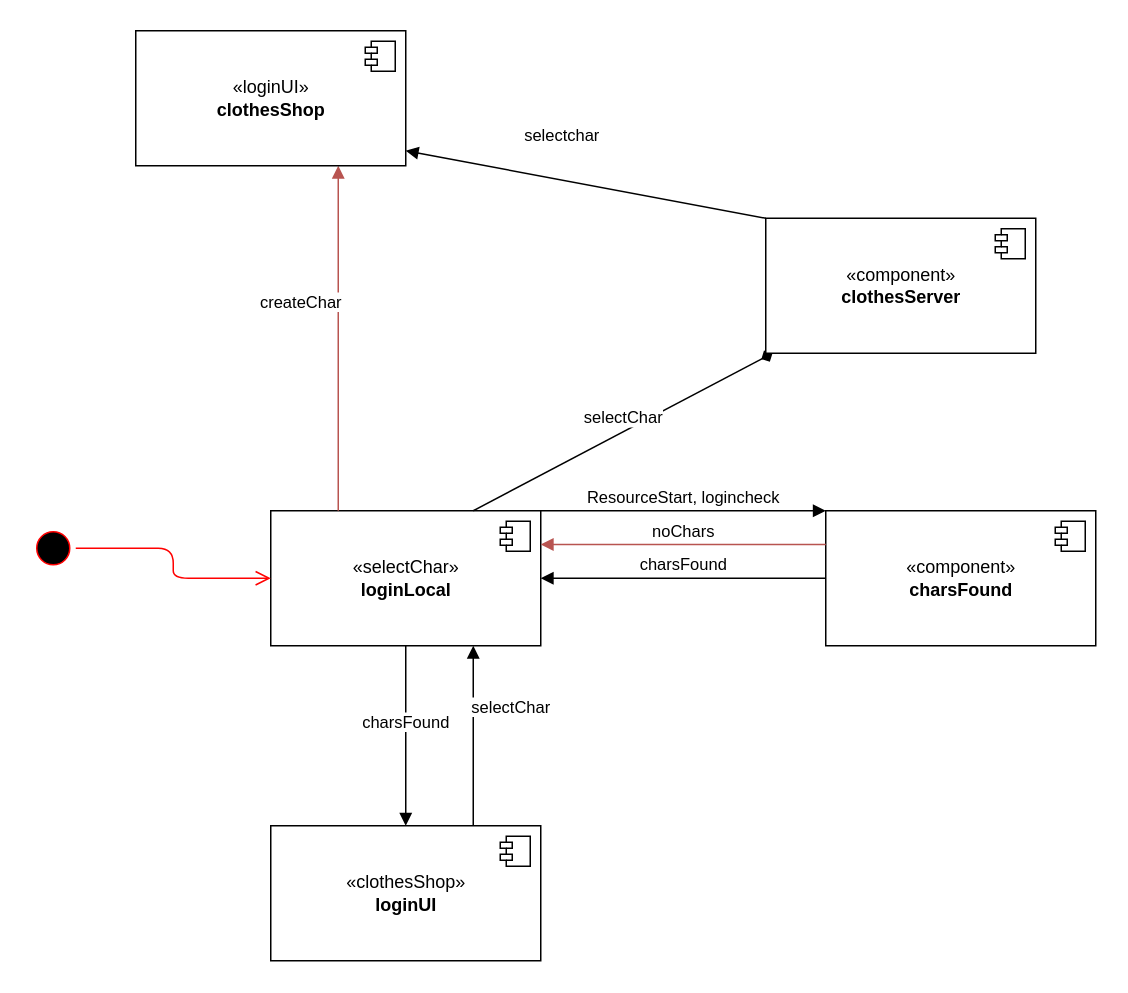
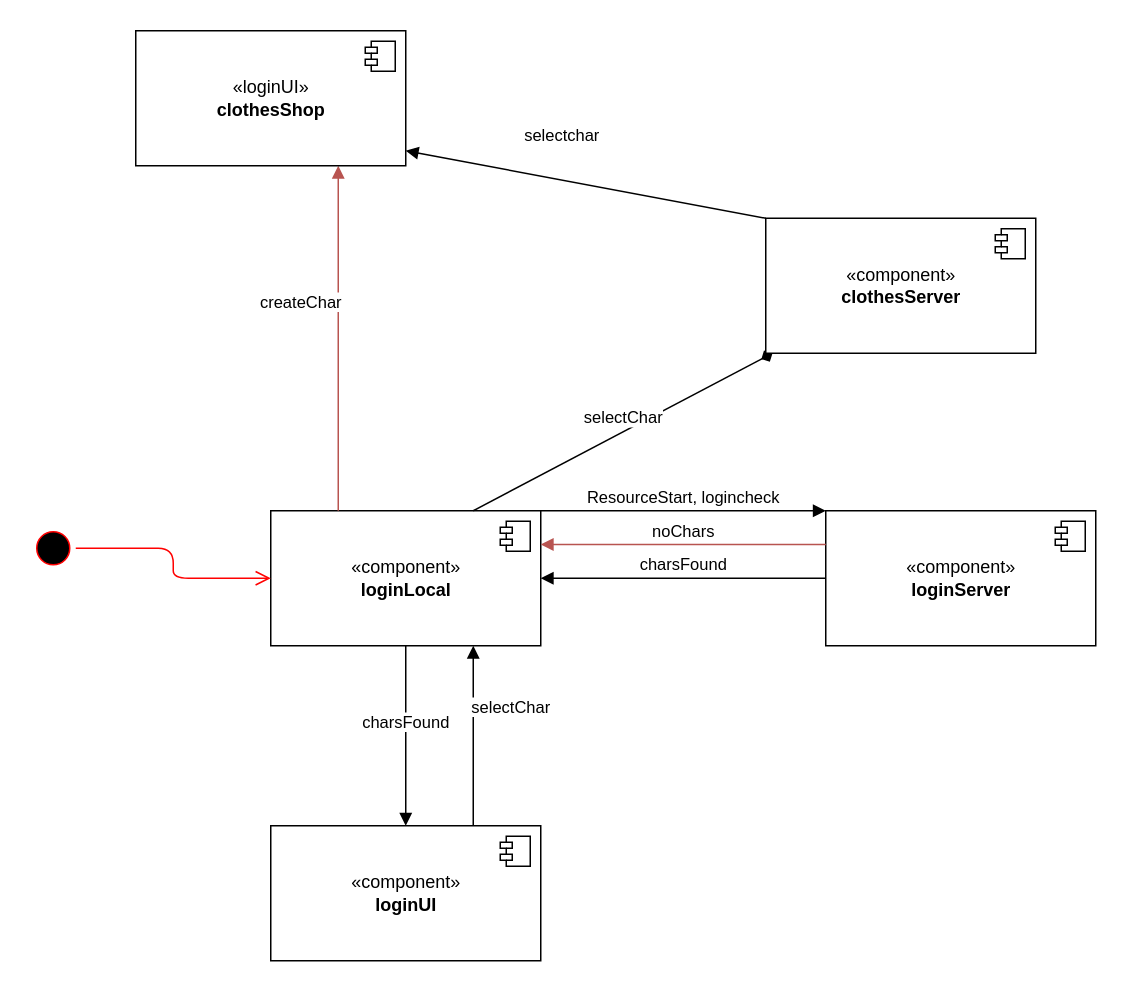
(407, 578) -> (407, 578)
(962, 578) -> (962, 578)
(407, 893) -> (407, 893)
